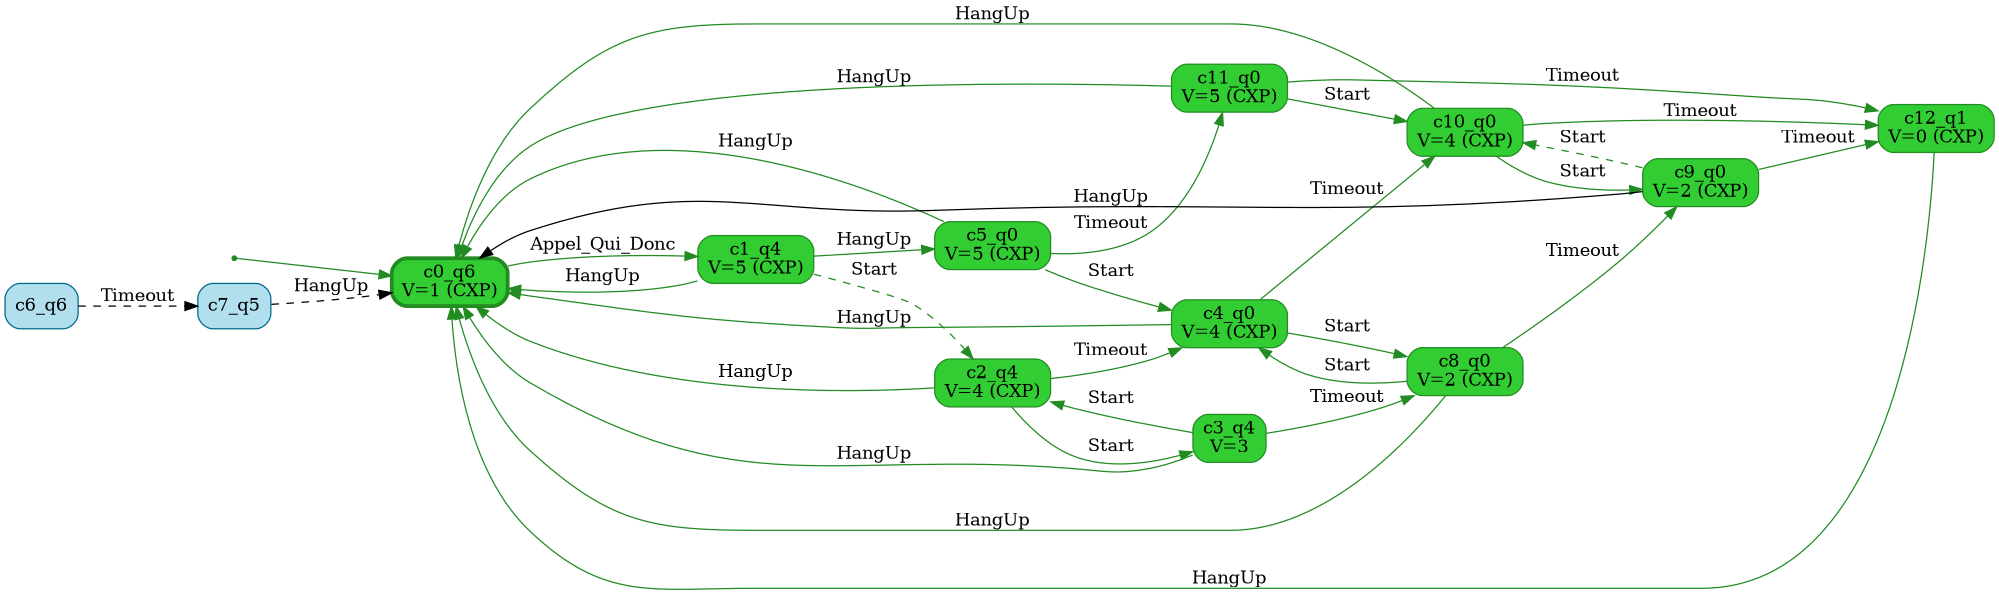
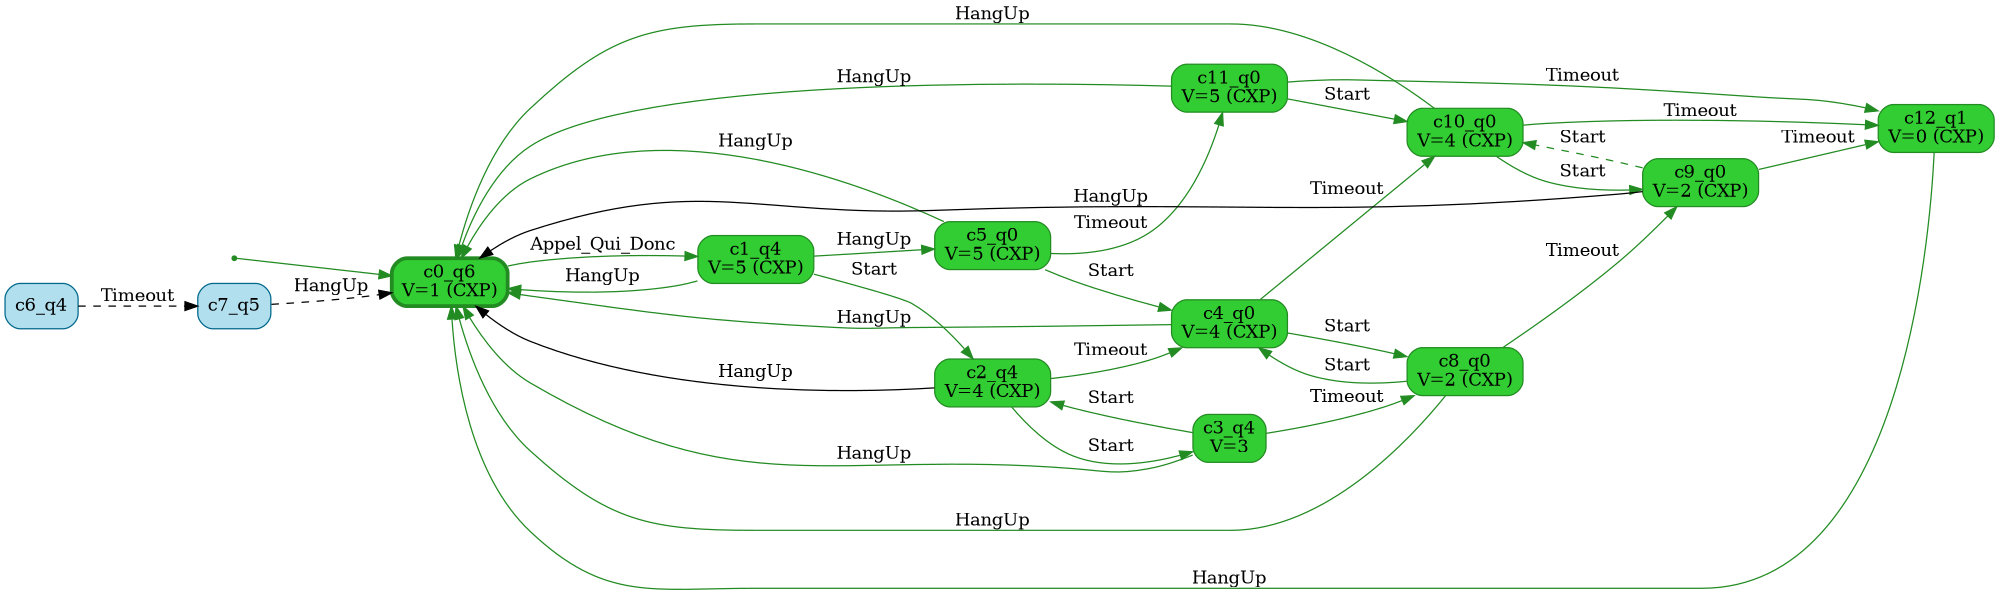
(897, 298) -> (897, 298)
(42, 306) -> (42, 306)
(704, 382) -> (704, 382)
